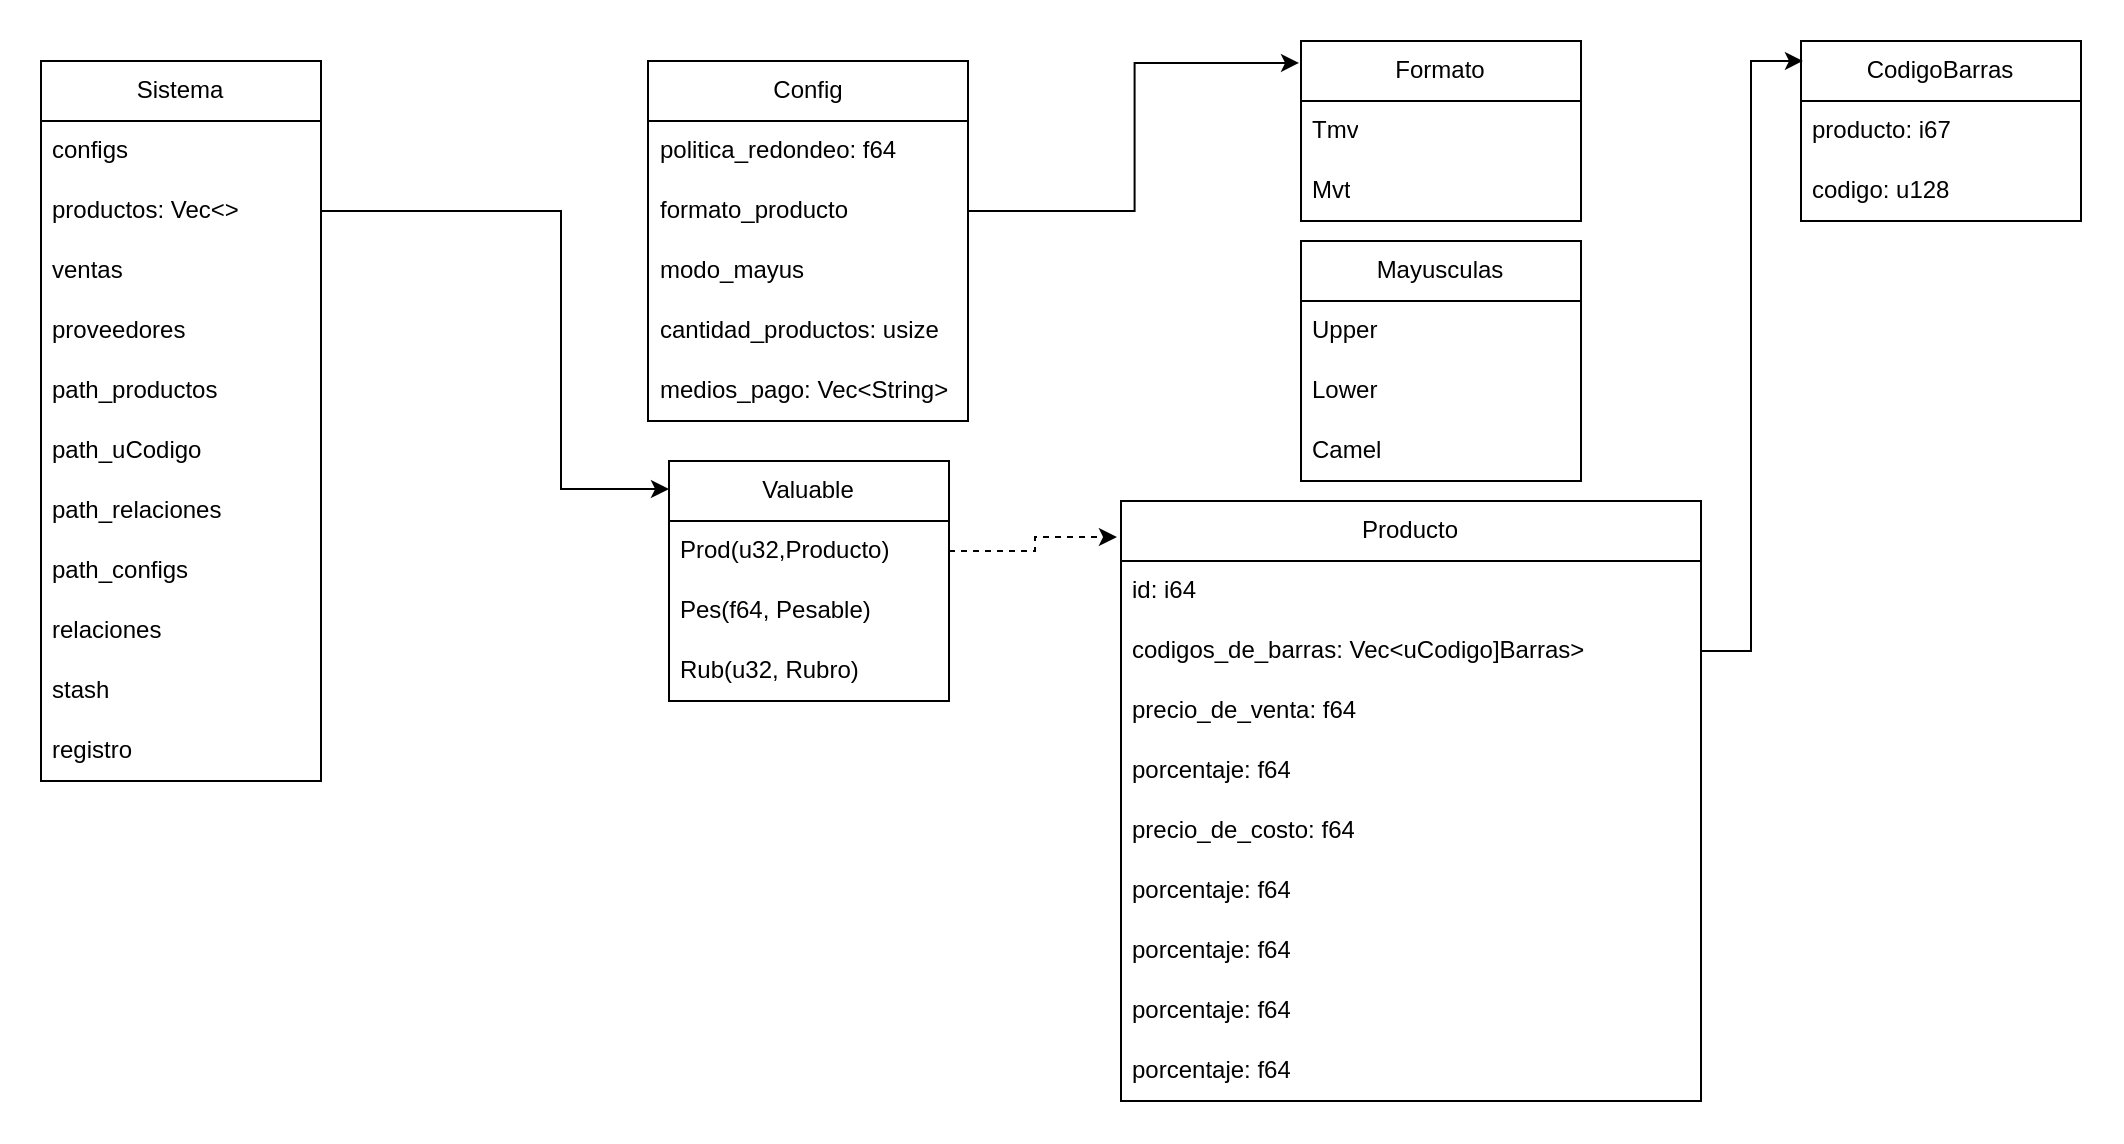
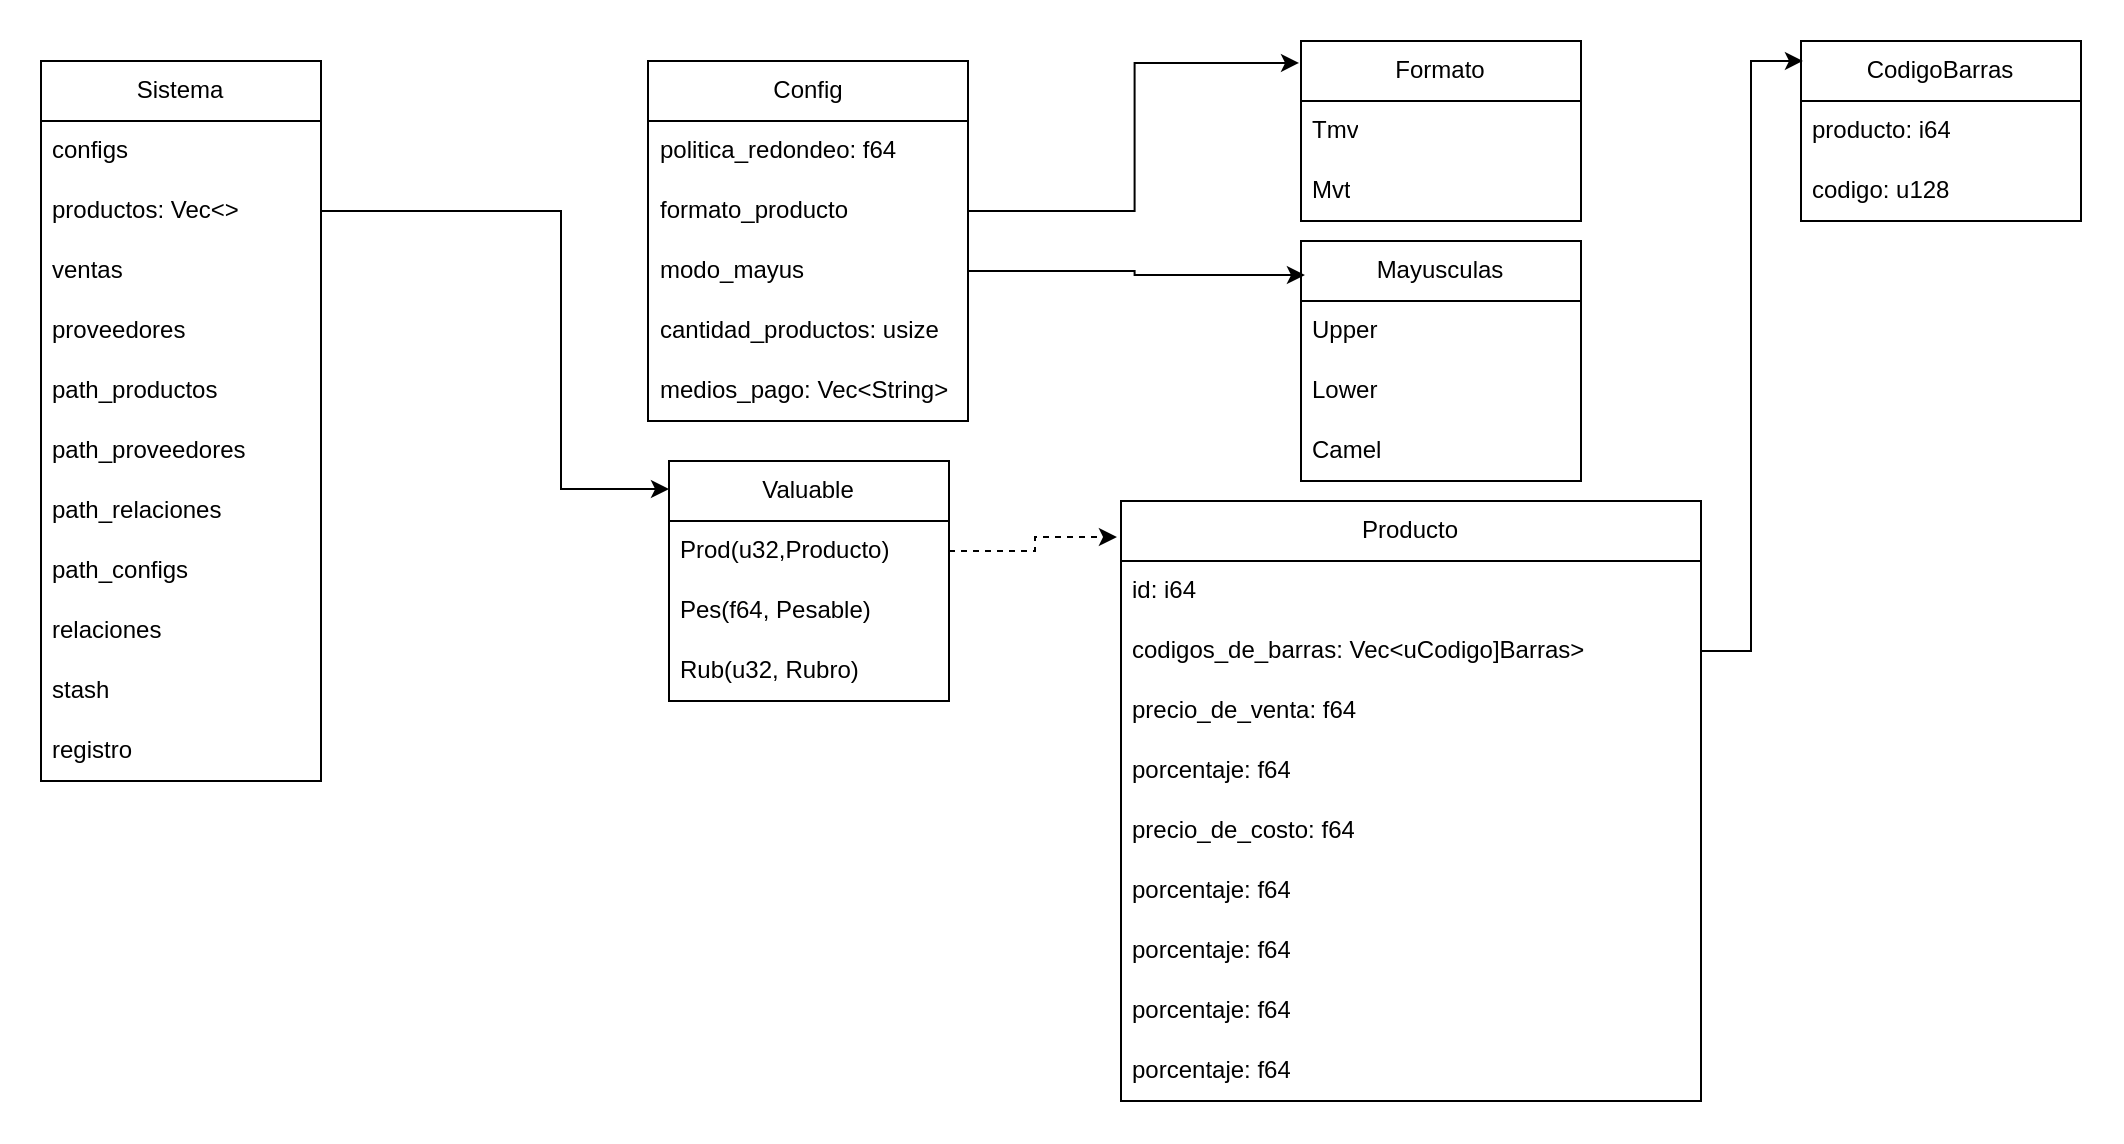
(1891, 131) -> (1891, 131)
none -> (1134, 271)
(131, 451) -> (161, 451)
